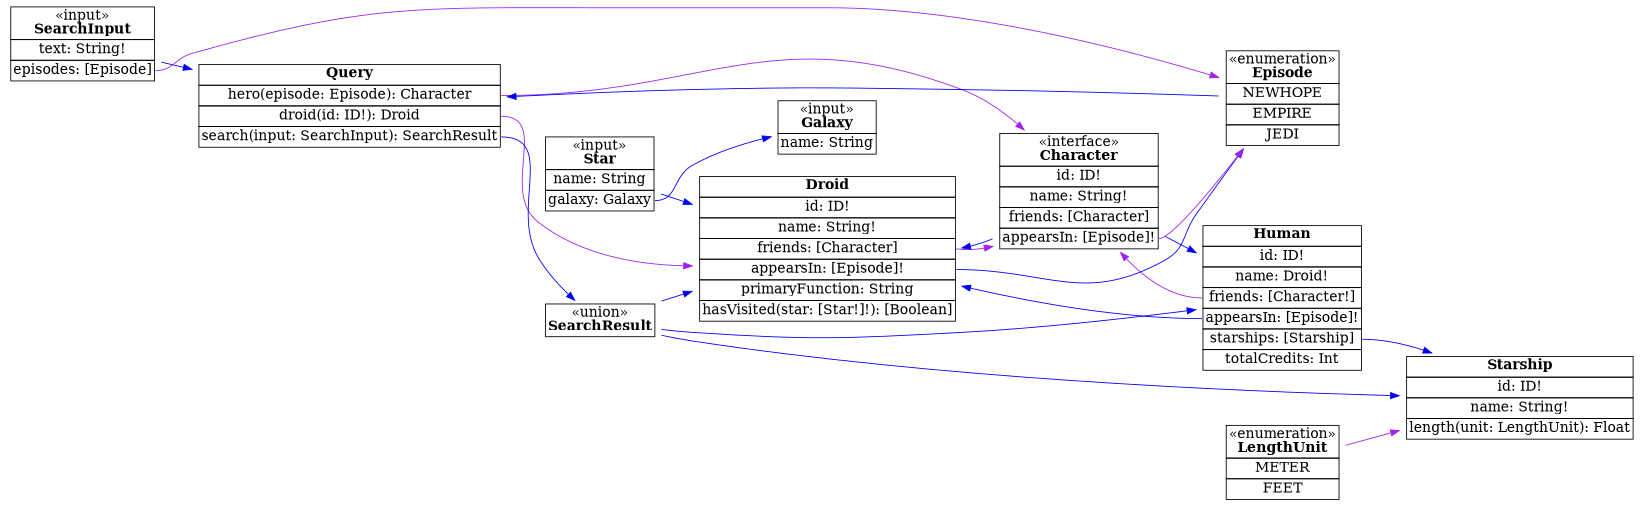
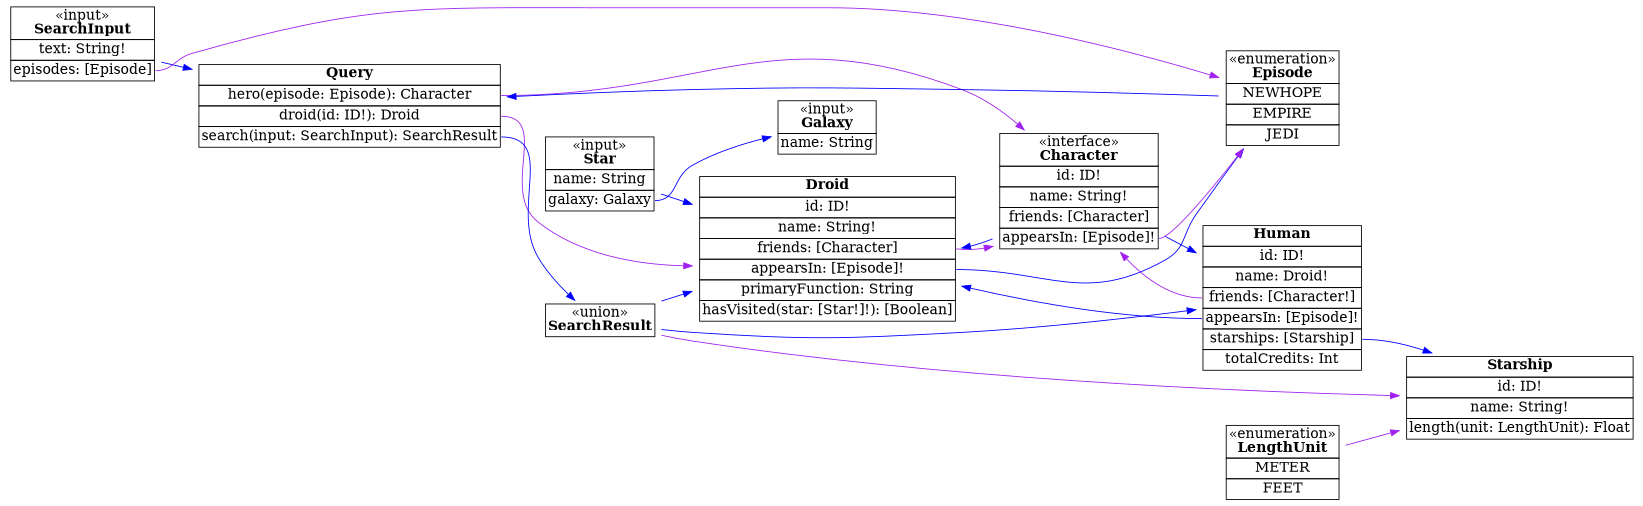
(1025, 377) -> (1025, 377)
